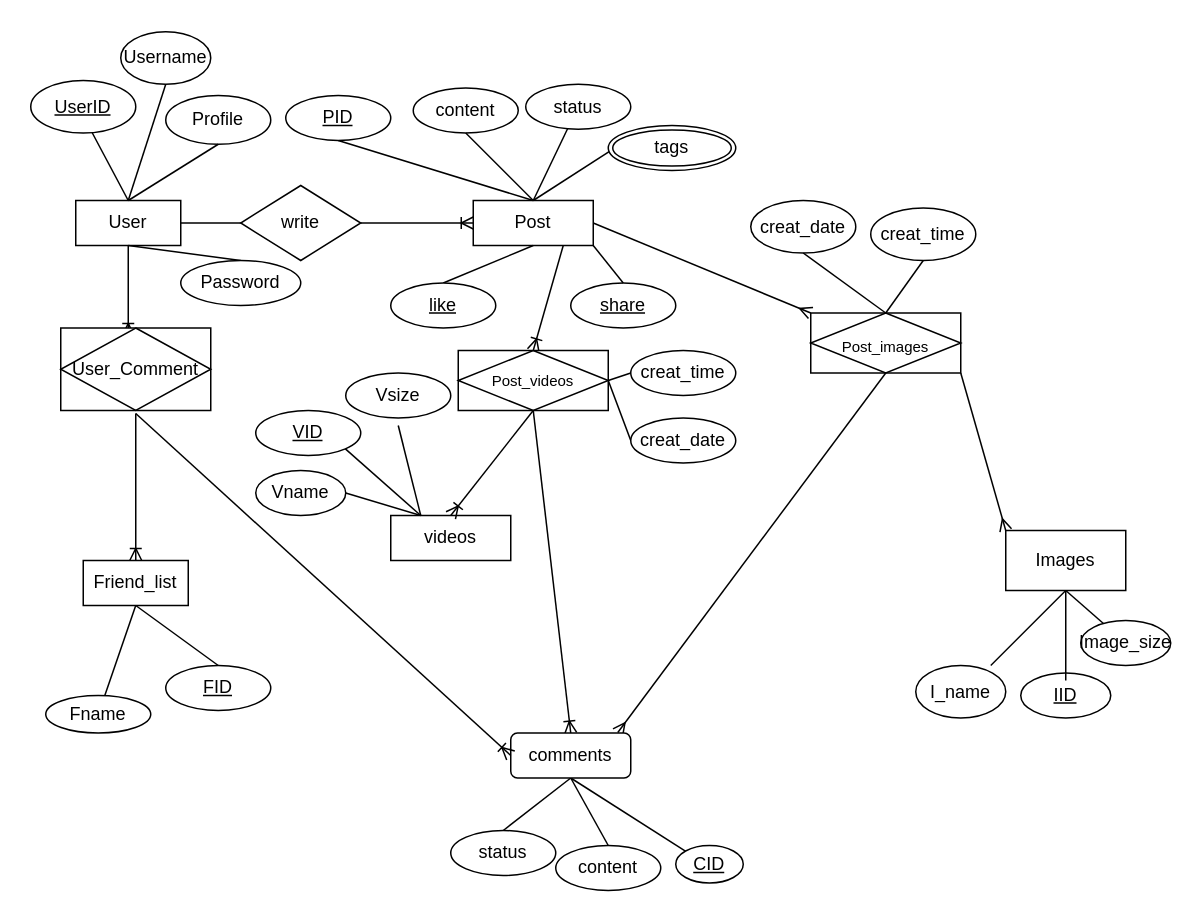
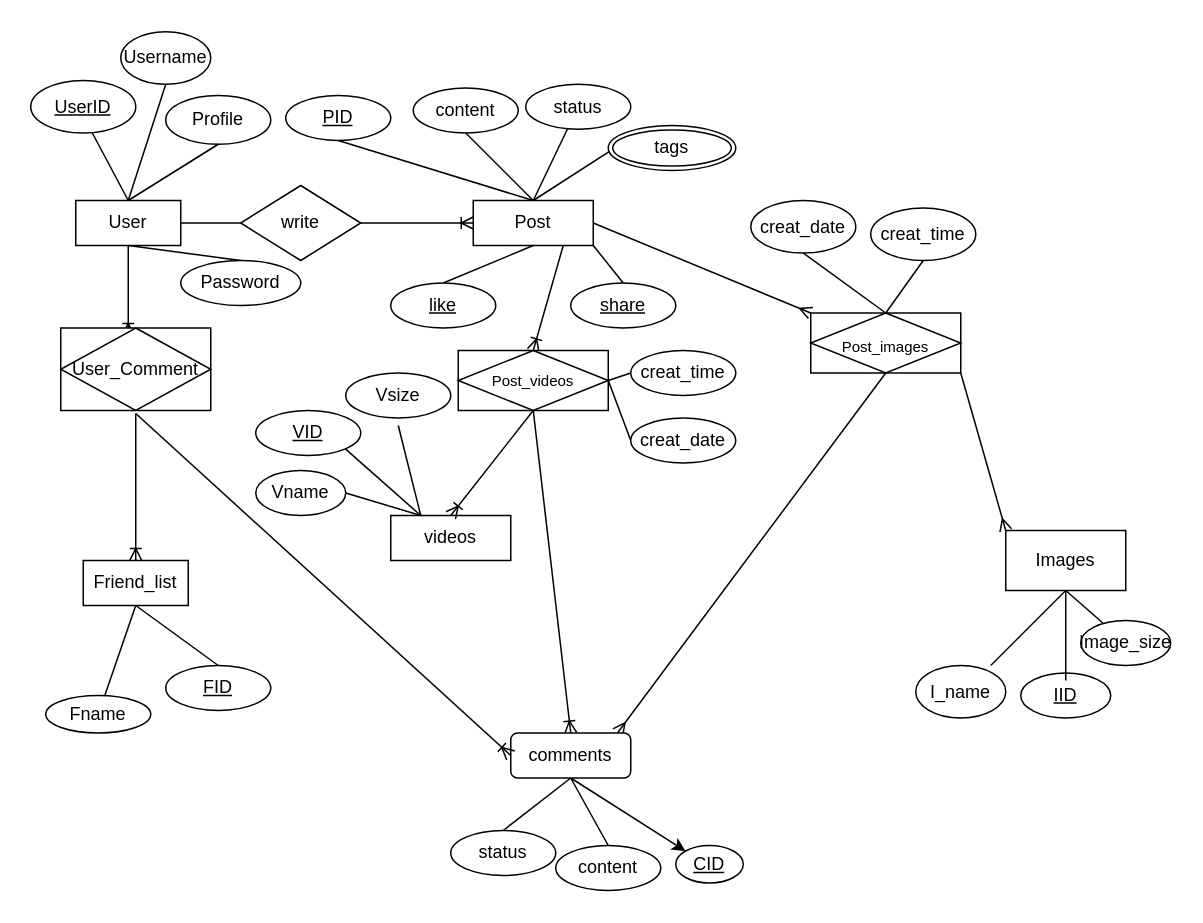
(679, 847) -> (676, 845)
